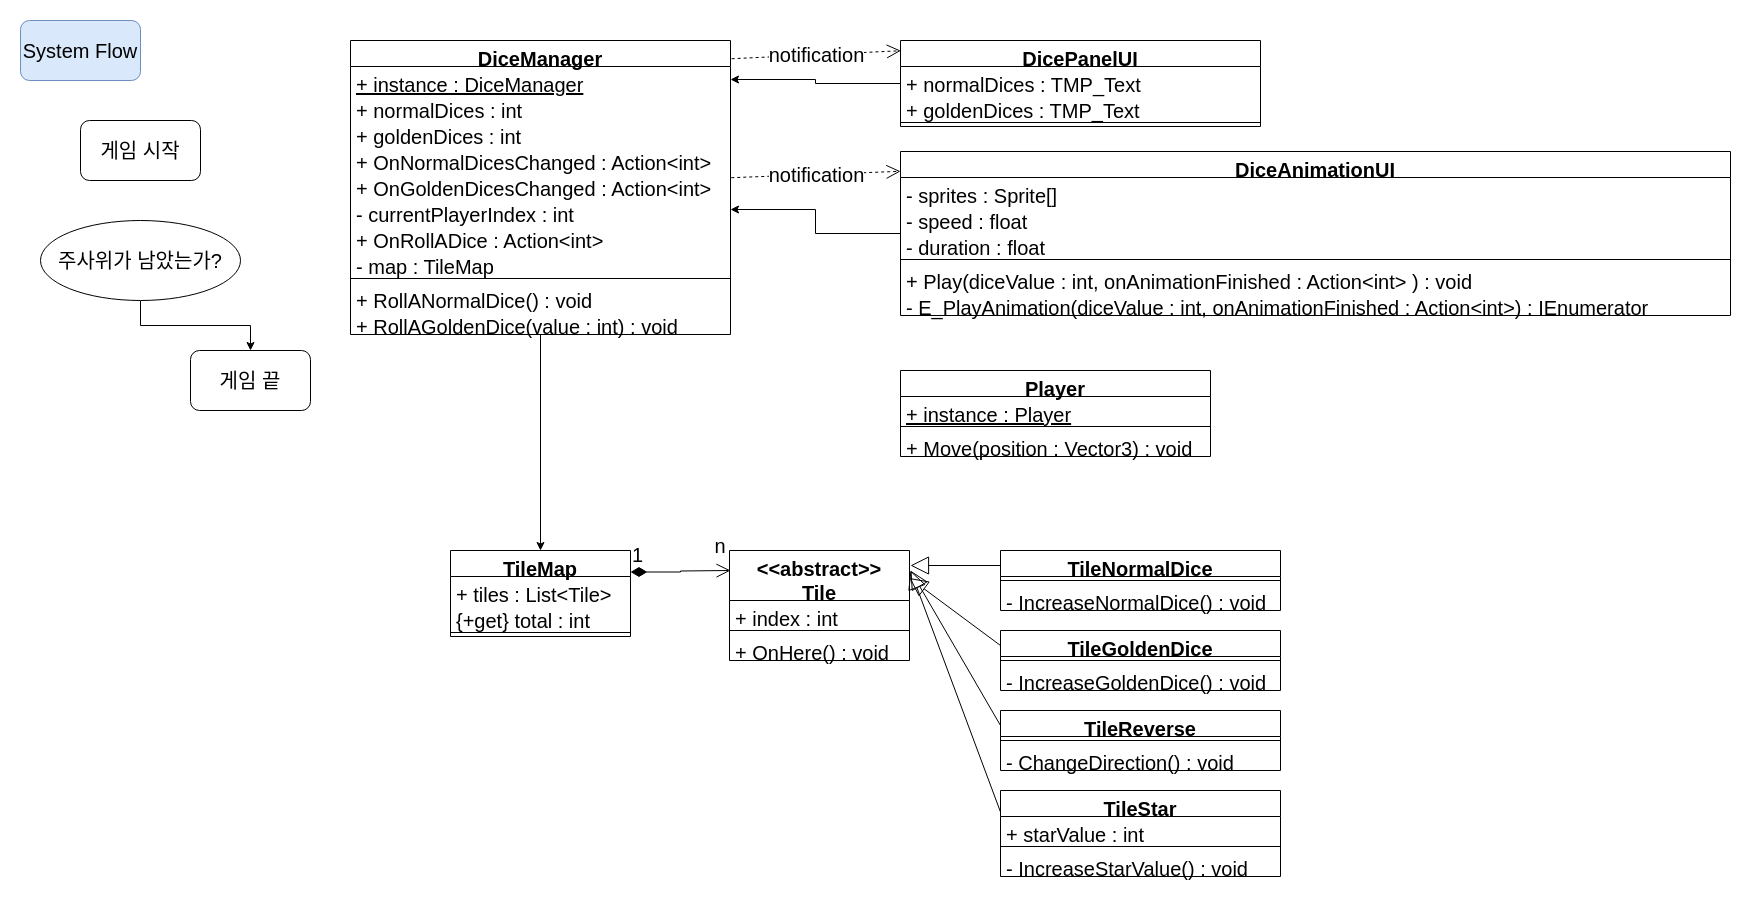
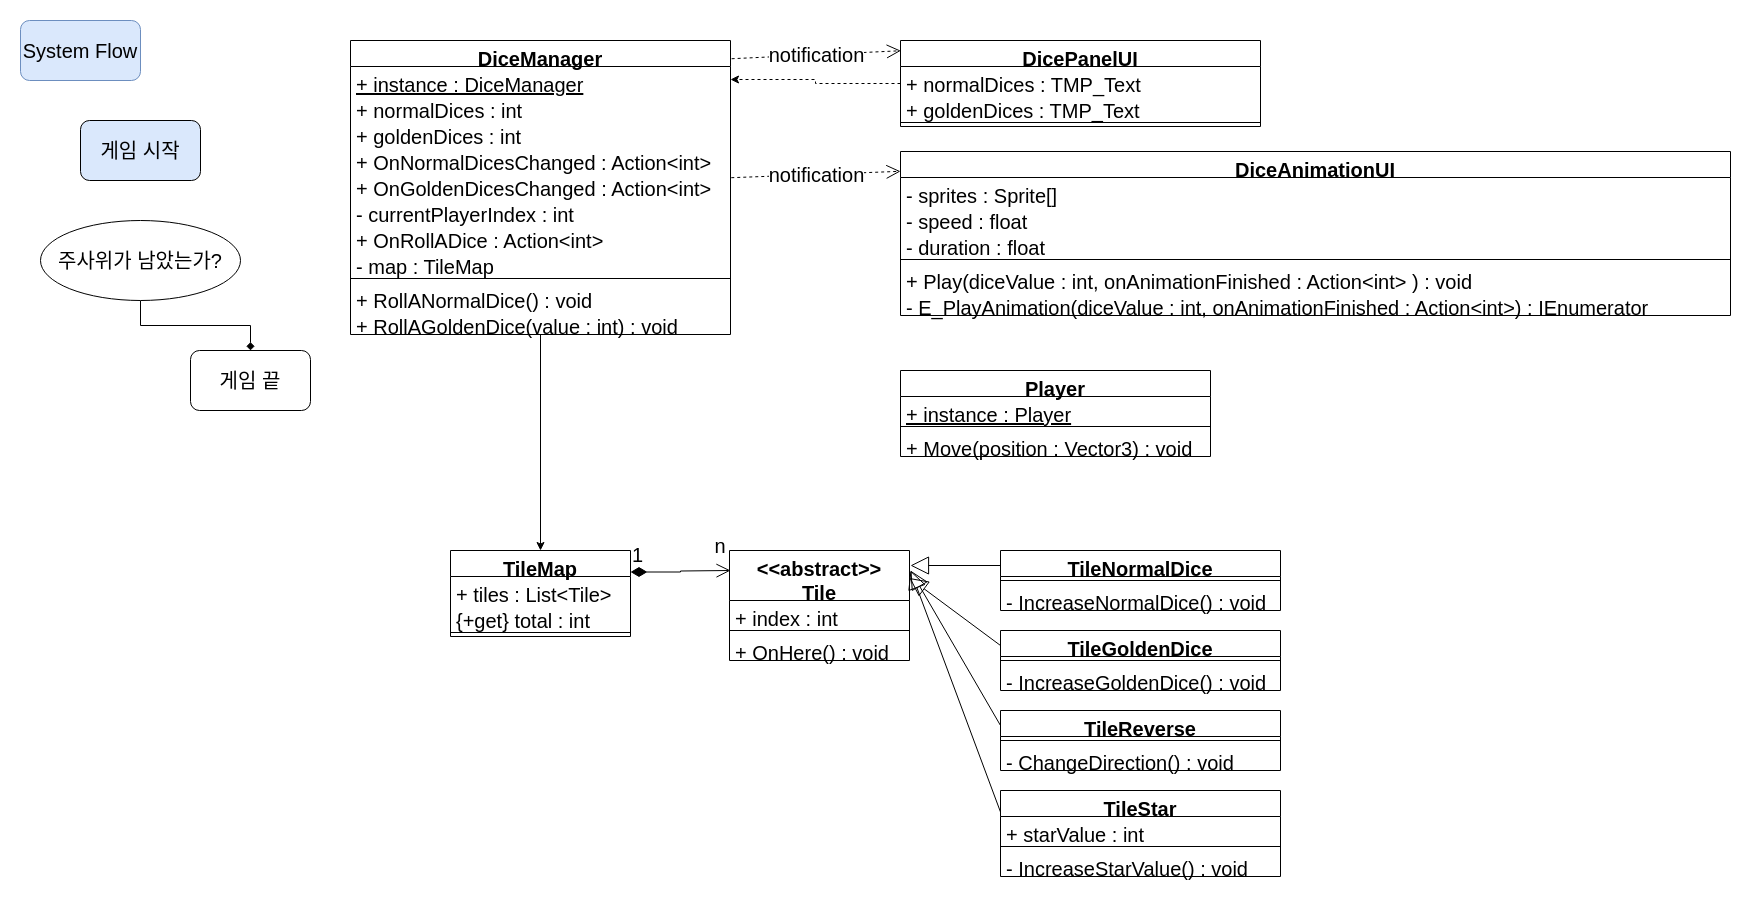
(817, 84) -> (817, 84)
(141, 151) -> (141, 151)
(816, 225) -> none
(251, 342) -> (251, 342)
